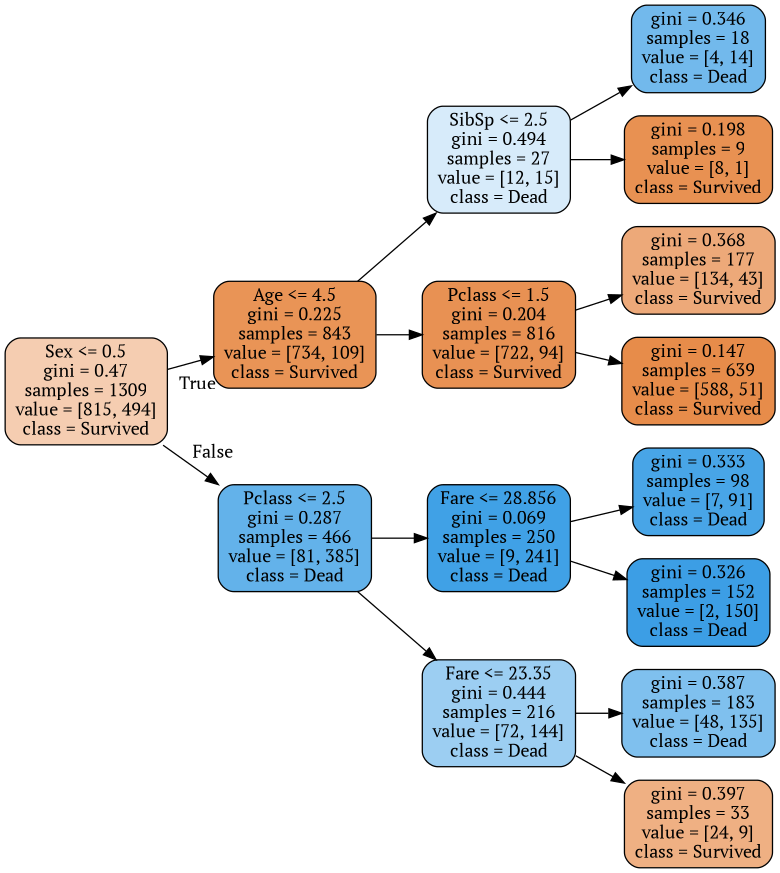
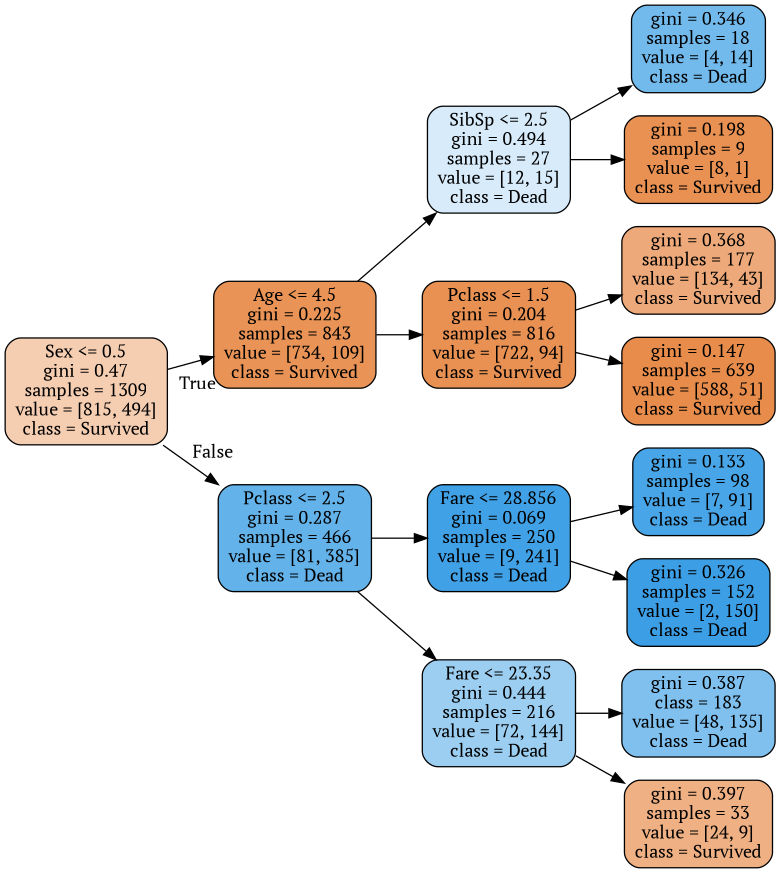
(698, 492) -> (698, 492)
(698, 713) -> (698, 713)
